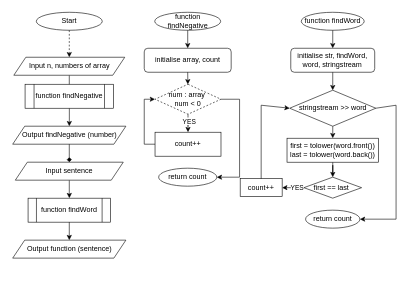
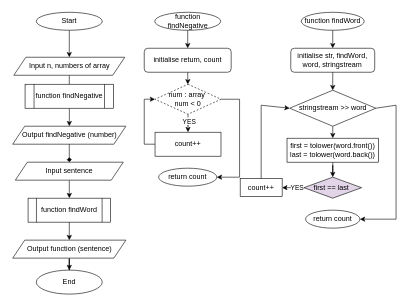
(69, 41) -> (69, 41)
(188, 60) -> (188, 60)
(333, 188) -> (333, 188)
none -> (69, 266)
none -> (69, 282)
